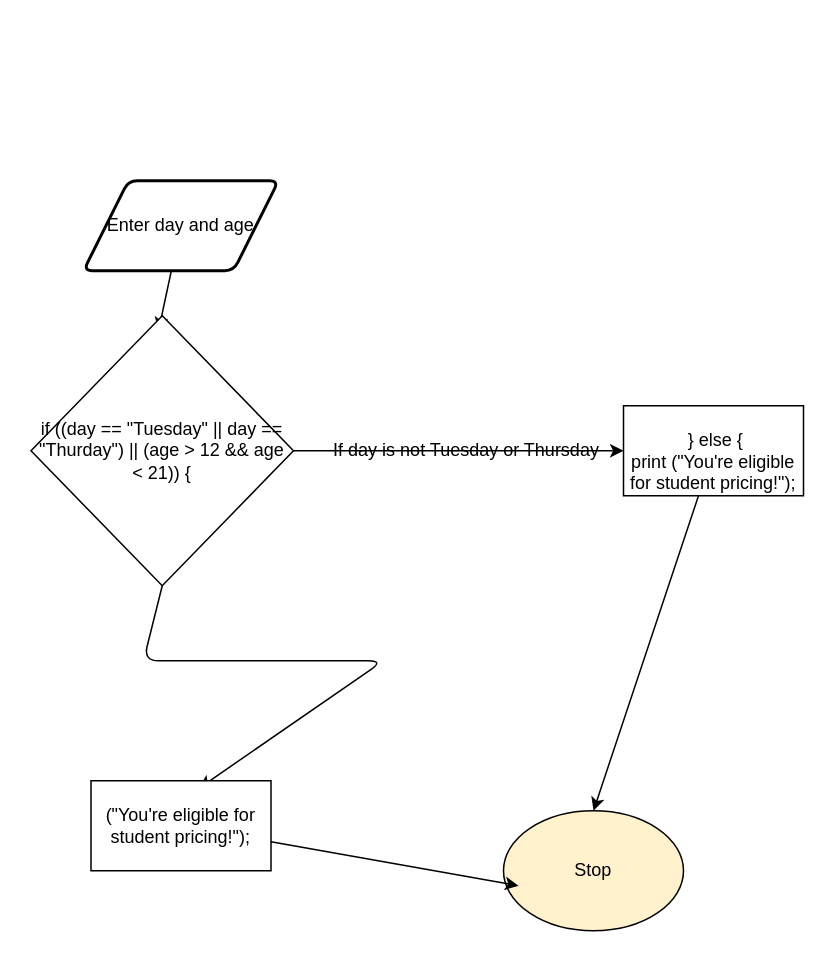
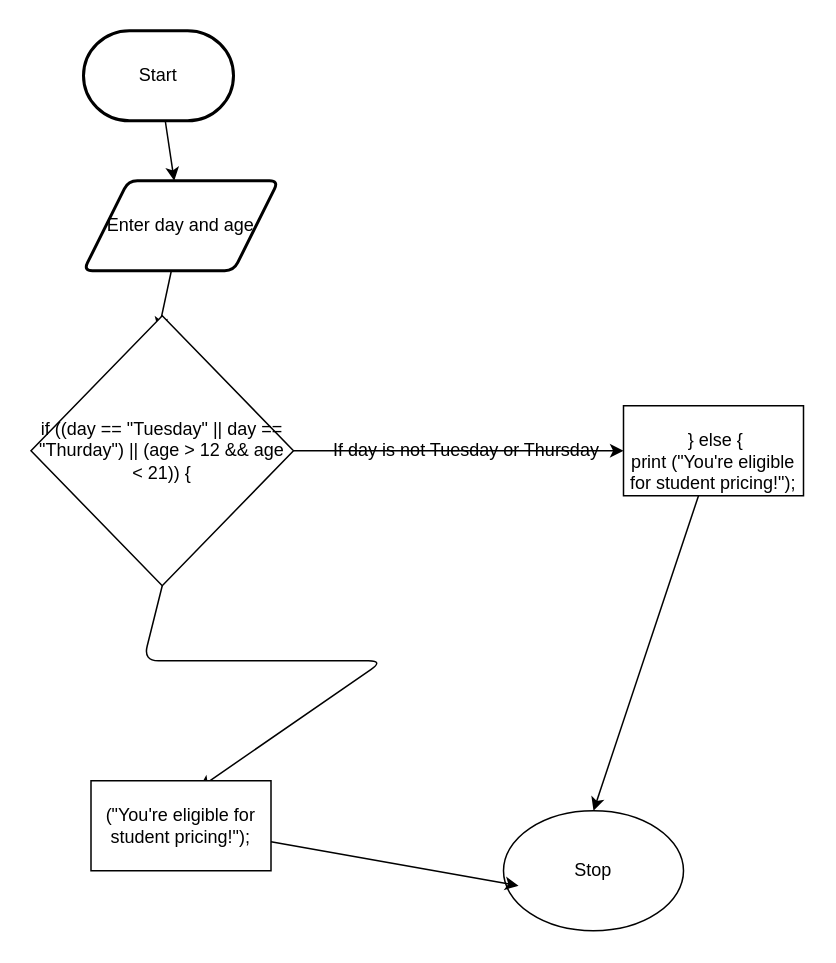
none -> (158, 76)
none -> (169, 146)
(593, 871) -> (593, 871)
